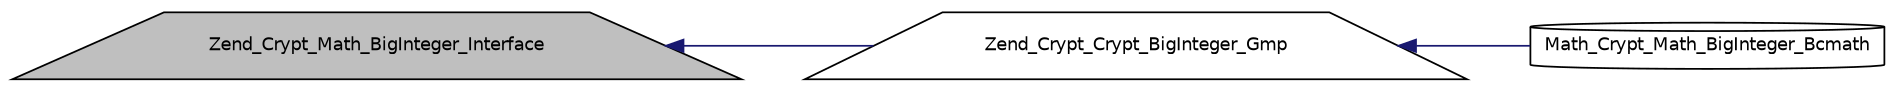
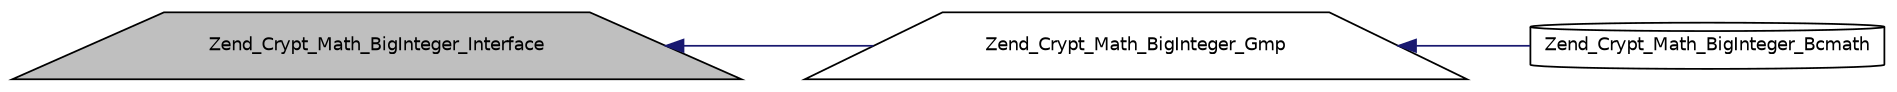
(1136, 46) -> (1136, 46)
(1707, 46) -> (1707, 46)
